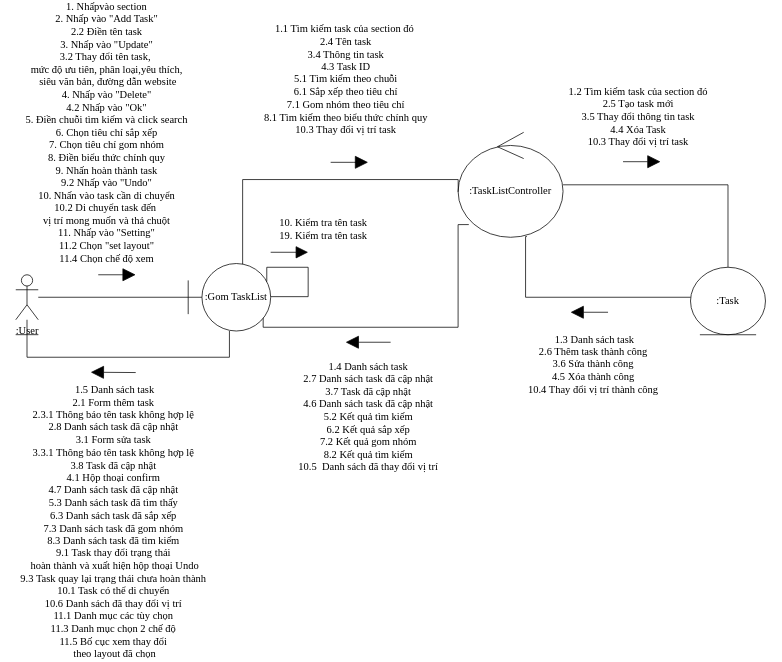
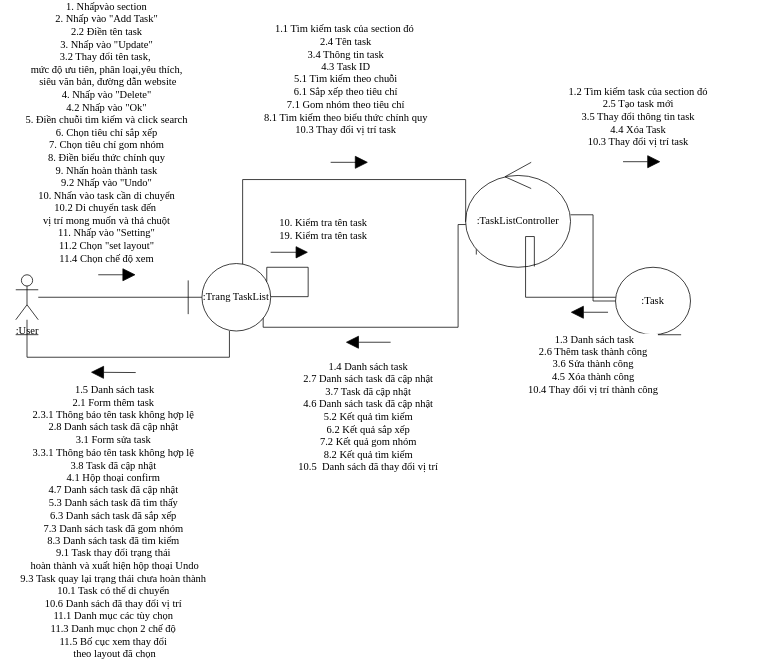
(510, 185) -> (518, 215)
(236, 297) -> (236, 297)
(728, 301) -> (653, 301)
